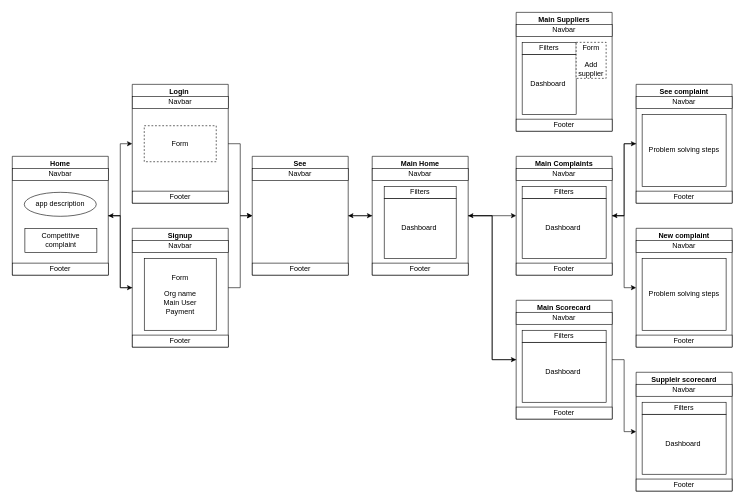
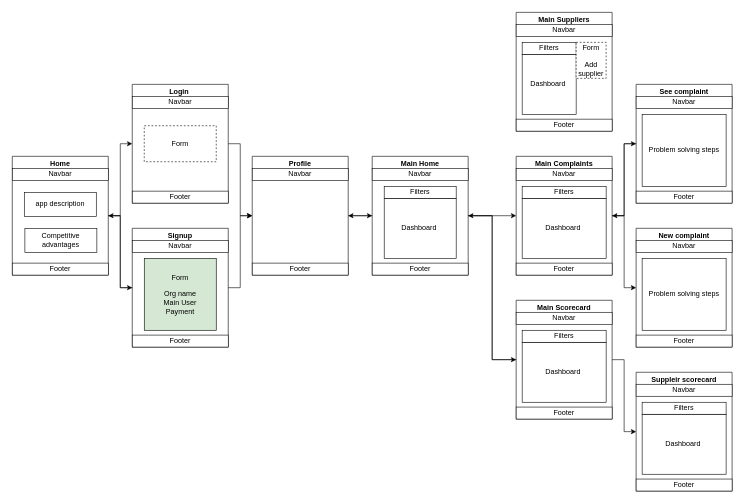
(300, 164) -> (300, 164)
(60, 204) -> (60, 204)
(61, 240) -> (61, 240)
(180, 294) -> (180, 294)
